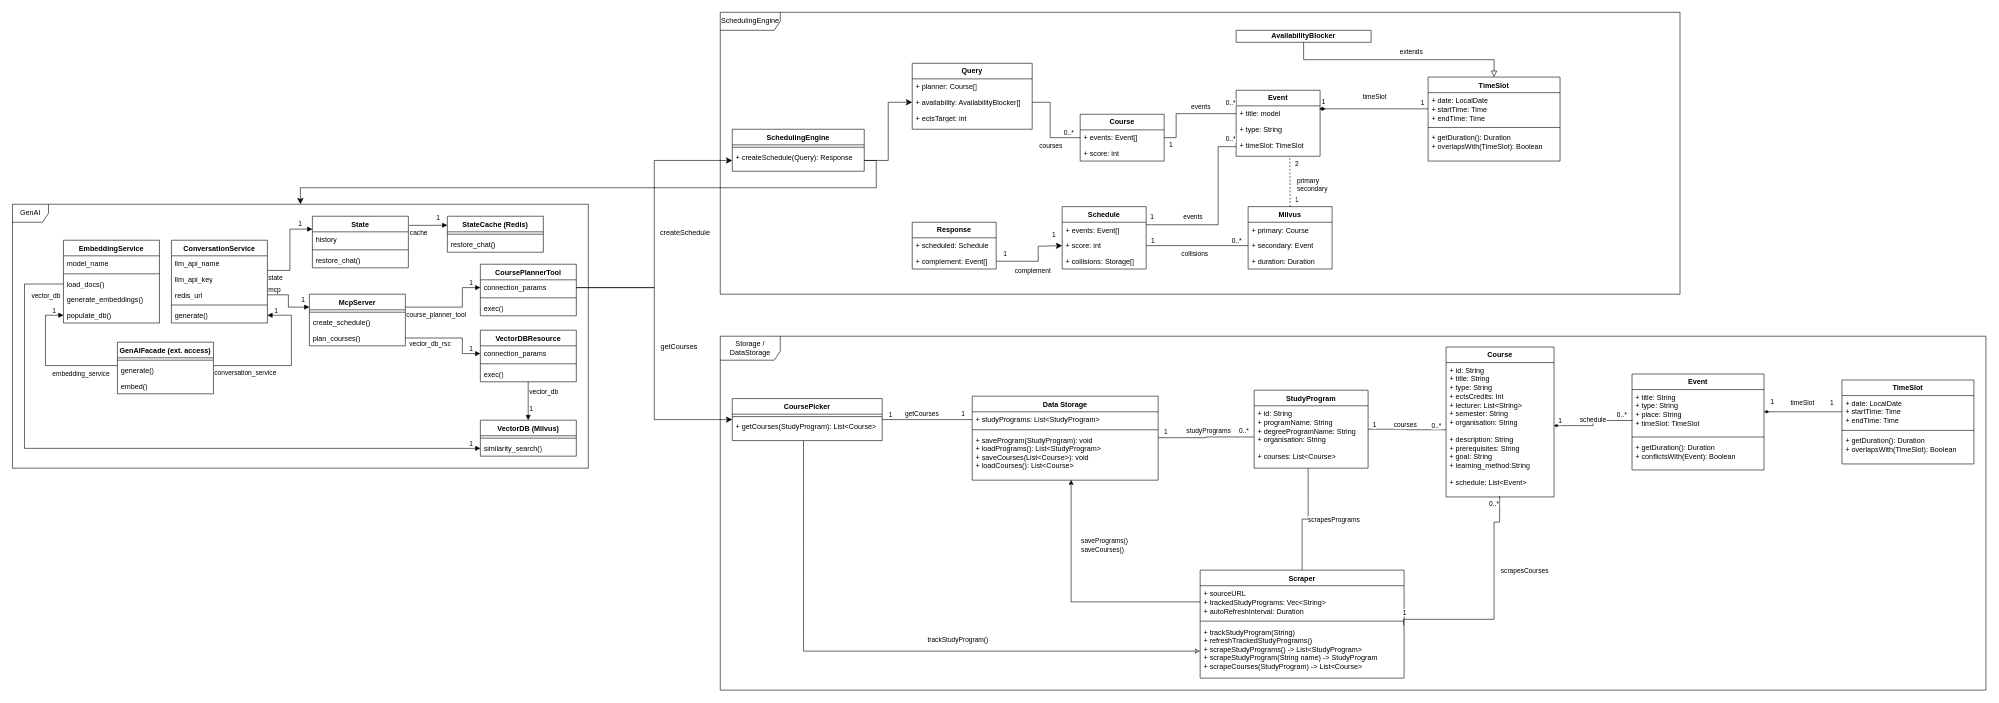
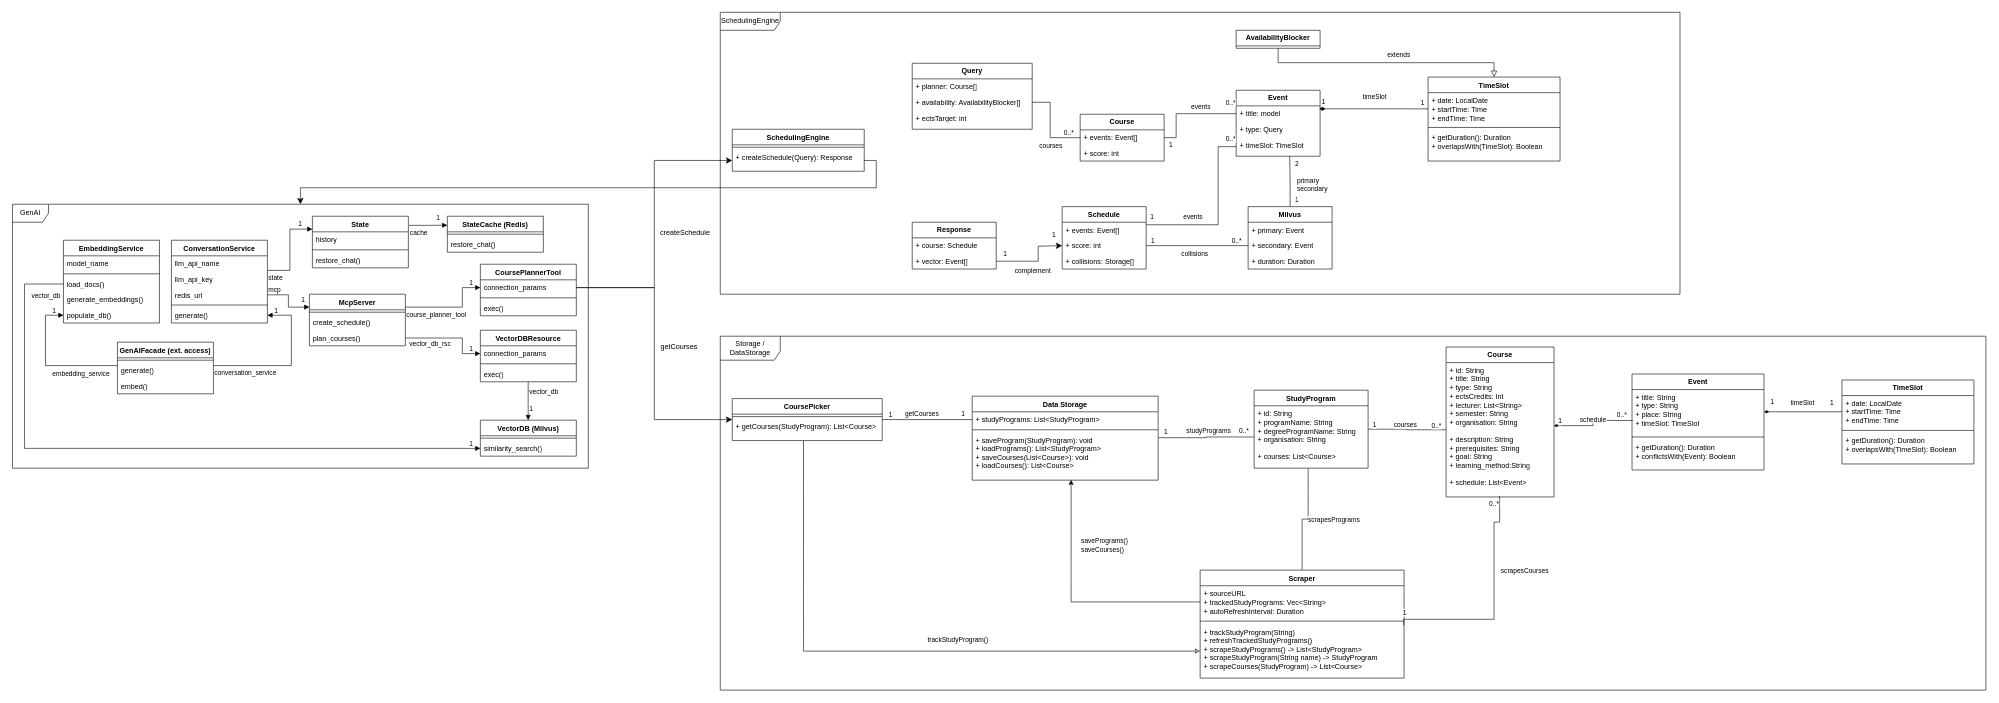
(1304, 36) -> (1278, 39)
(1264, 130) -> (1263, 130)
(884, 161) -> none
(1290, 180) -> (1290, 180)
(1282, 231) -> (1280, 231)
(954, 246) -> (948, 246)
(954, 262) -> (947, 262)
